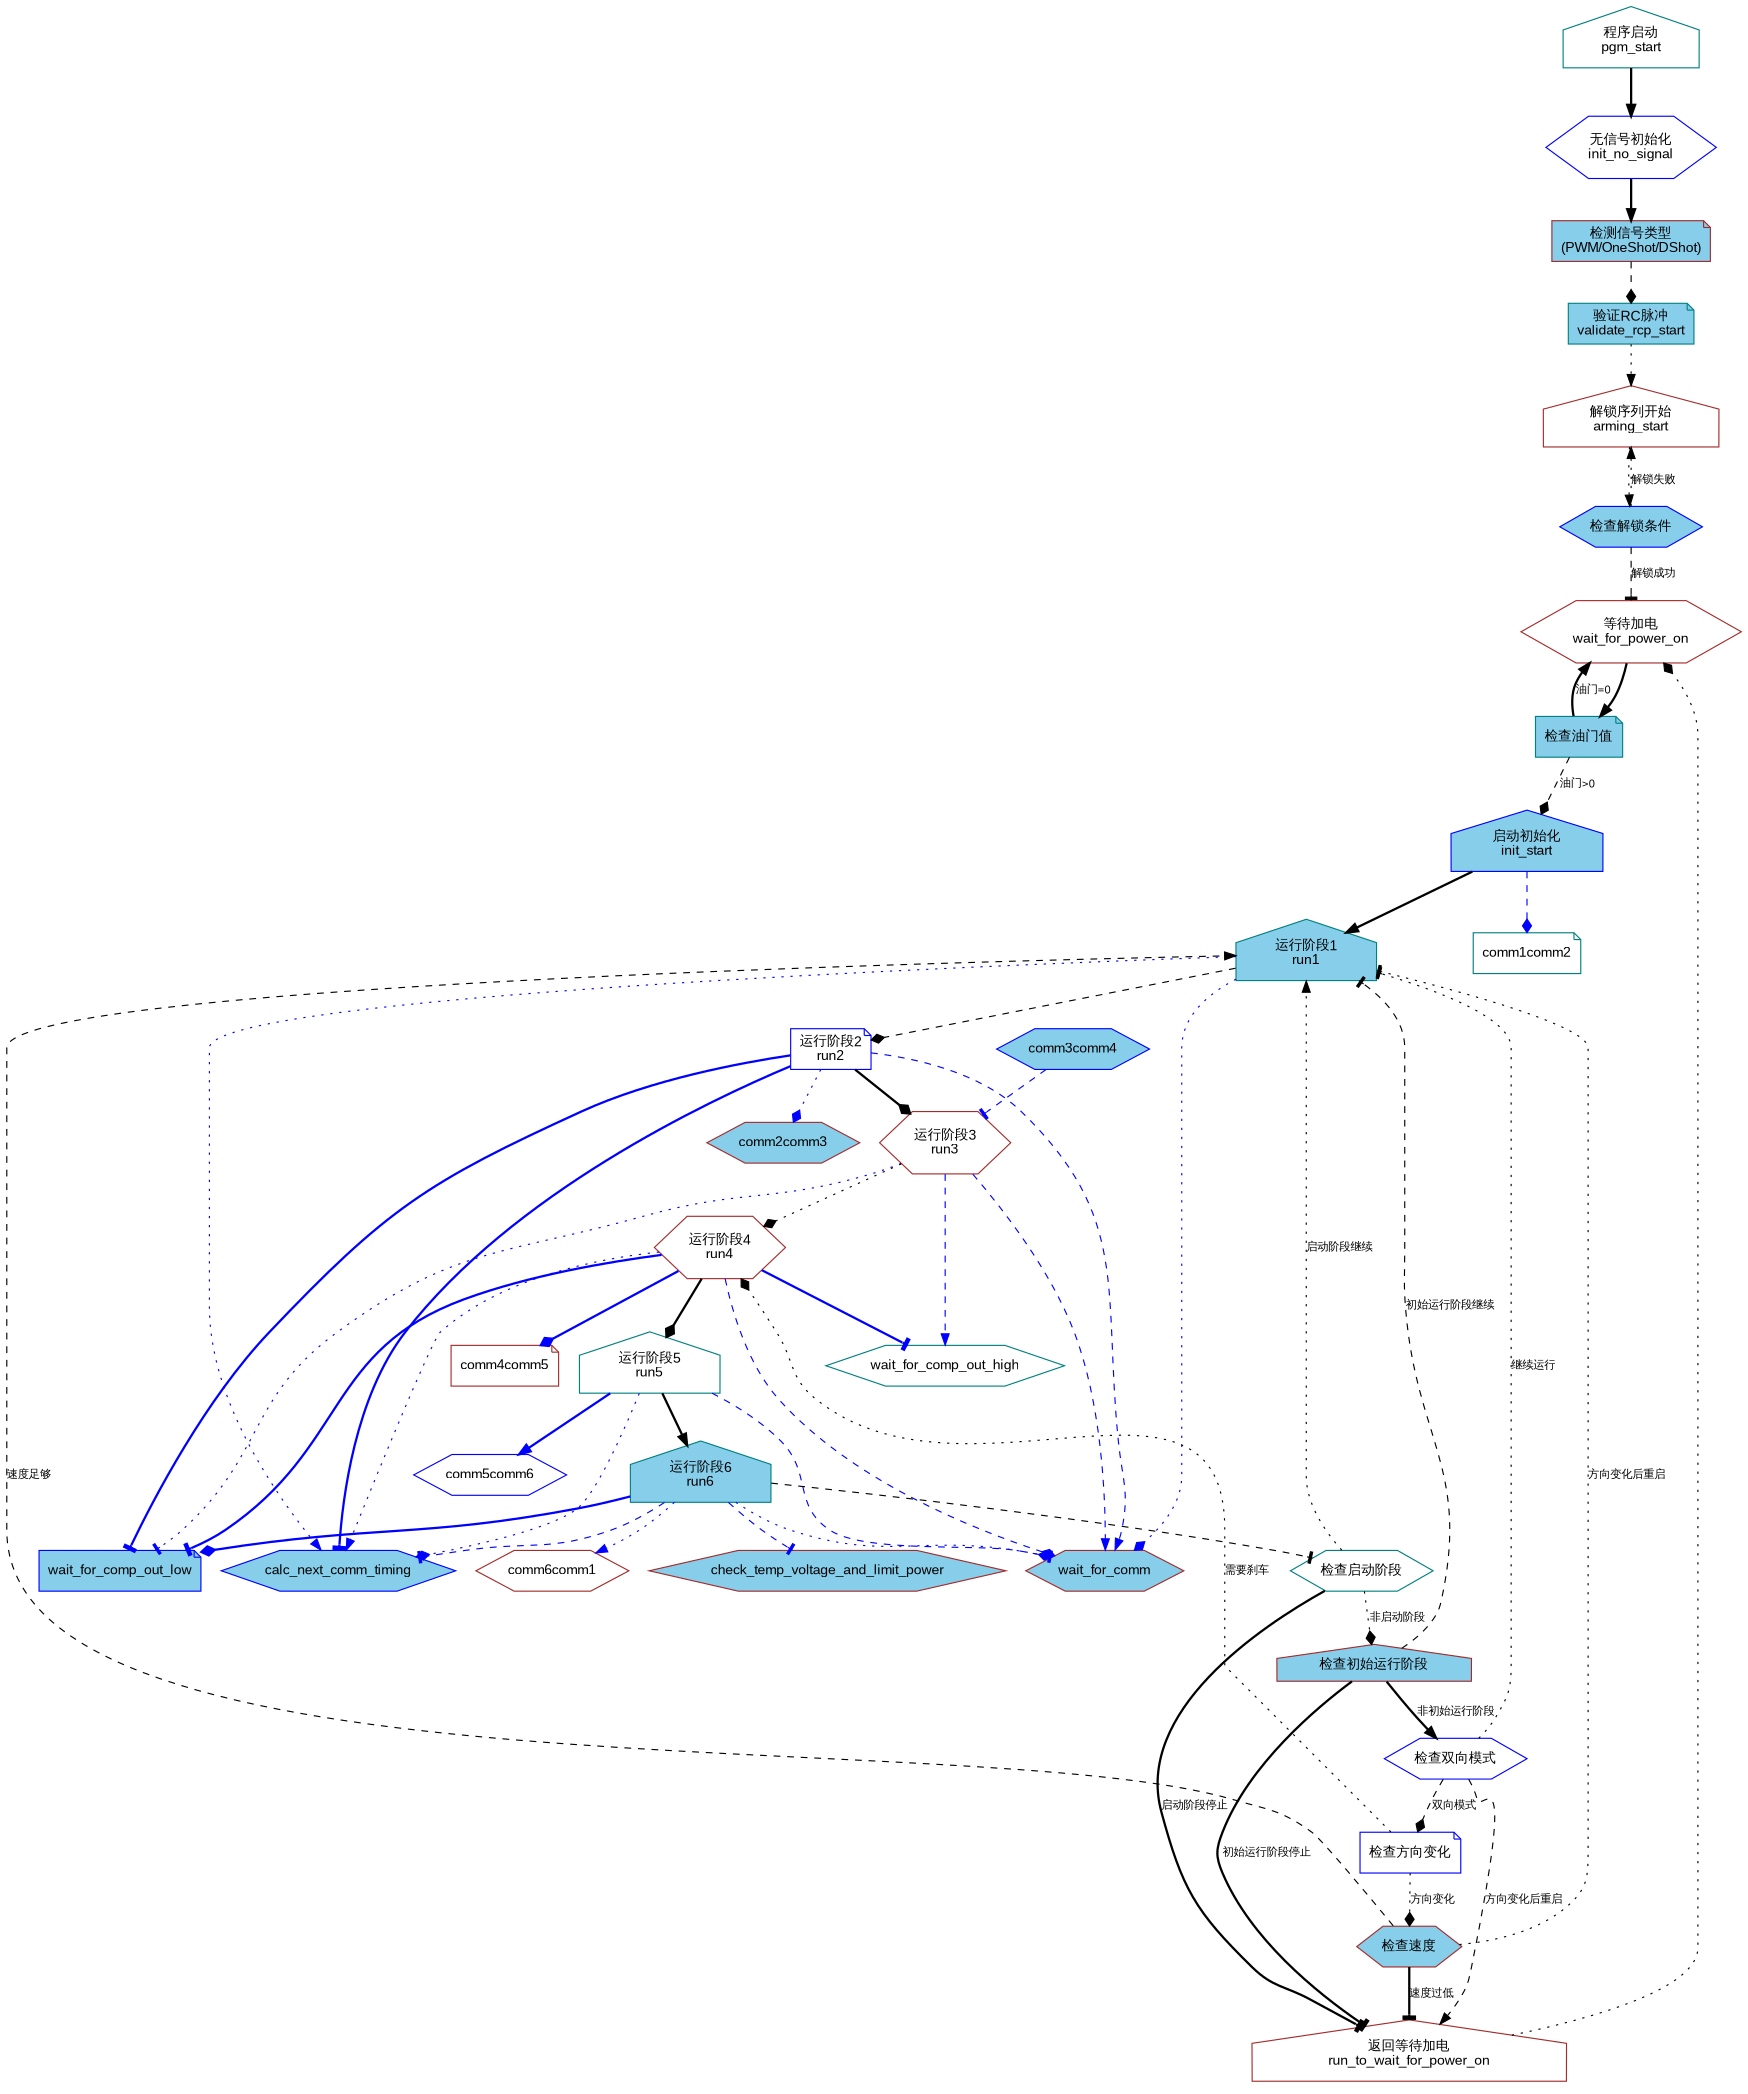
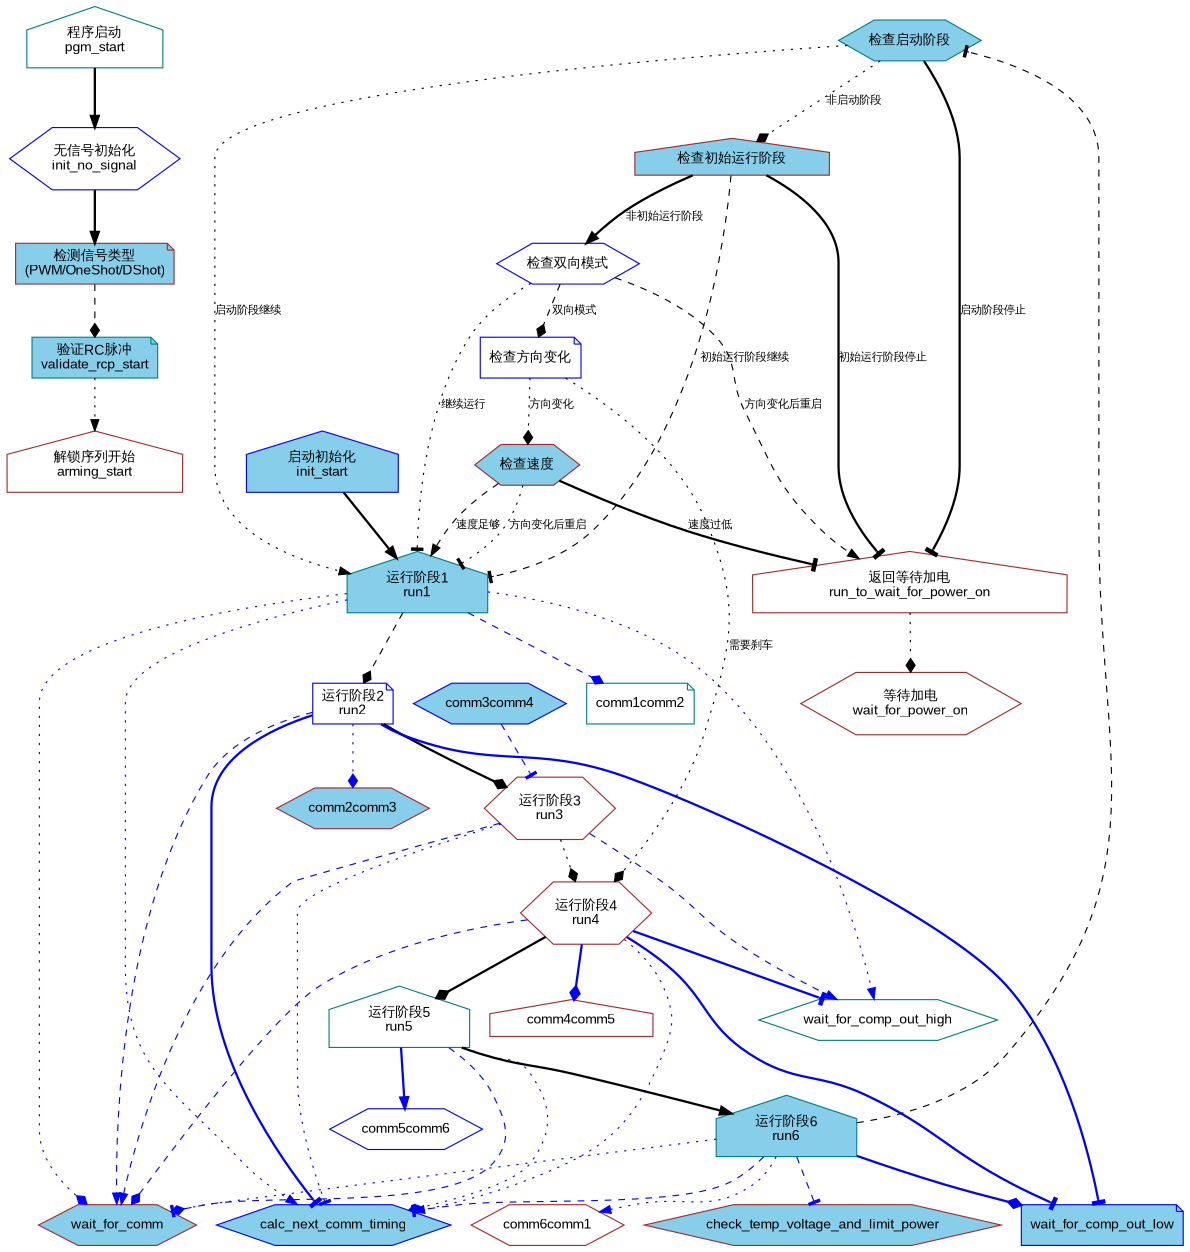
(1631, 527) -> none
none -> (749, 719)
(1579, 737) -> none
(1527, 895) -> (529, 645)
(496, 1253) -> (297, 945)
(505, 1366) -> (571, 1020)
(1362, 1571) -> (910, 41)
